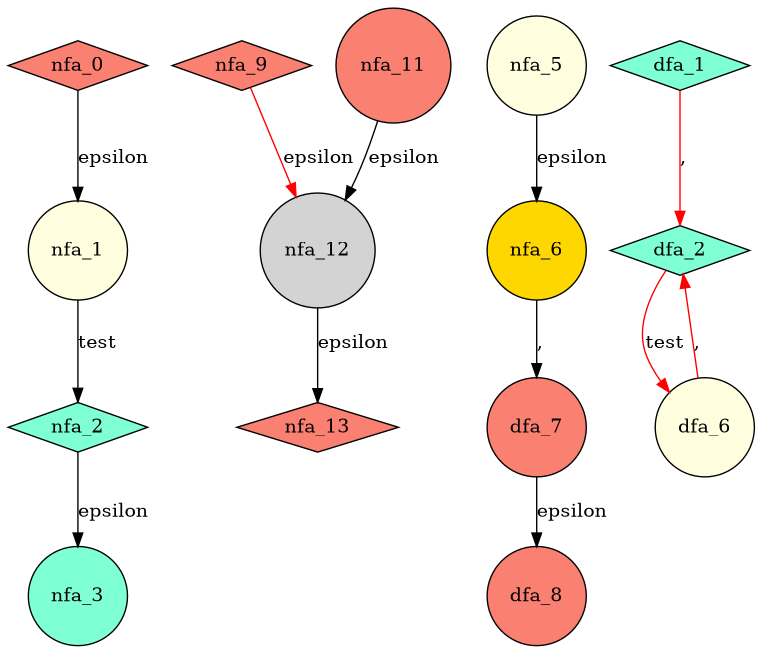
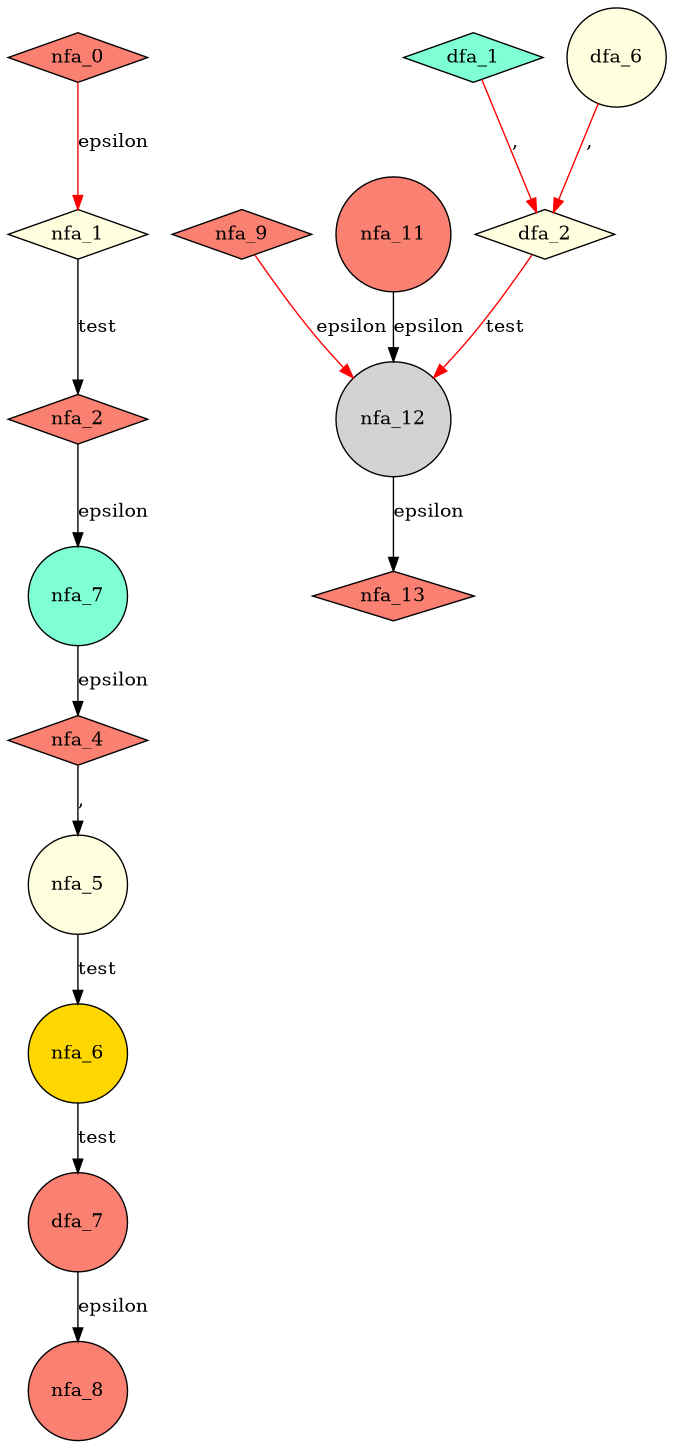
(78, 139) -> (78, 139)
(573, 158) -> (97, 969)
(78, 250) -> (78, 234)
(680, 250) -> (545, 234)
(643, 325) -> (490, 313)
(540, 343) -> (97, 1138)
(78, 427) -> (78, 419)
(78, 596) -> (78, 596)
(537, 596) -> (78, 1391)
none -> (78, 740)
